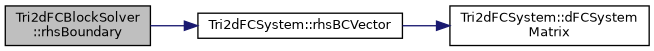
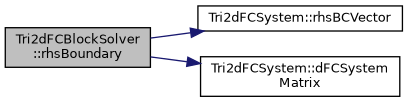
(420, 26) -> (169, 59)
